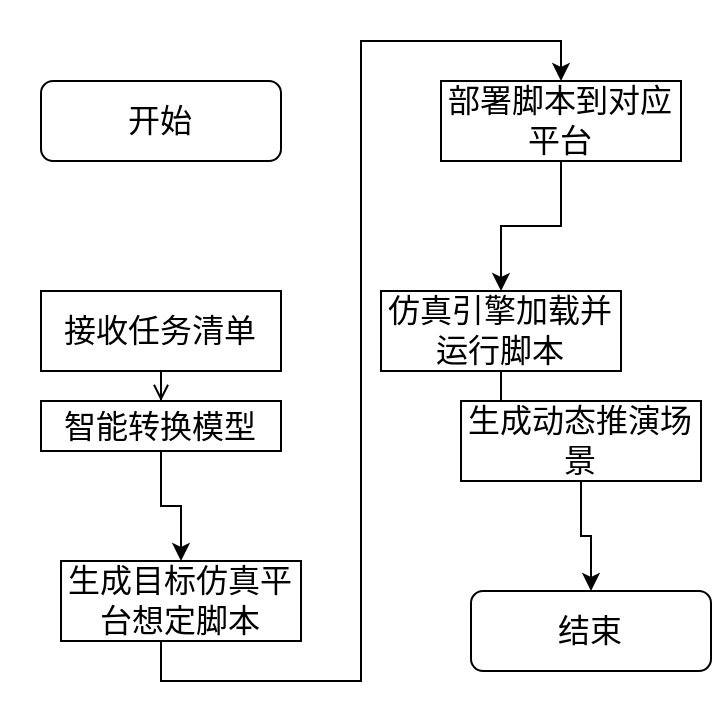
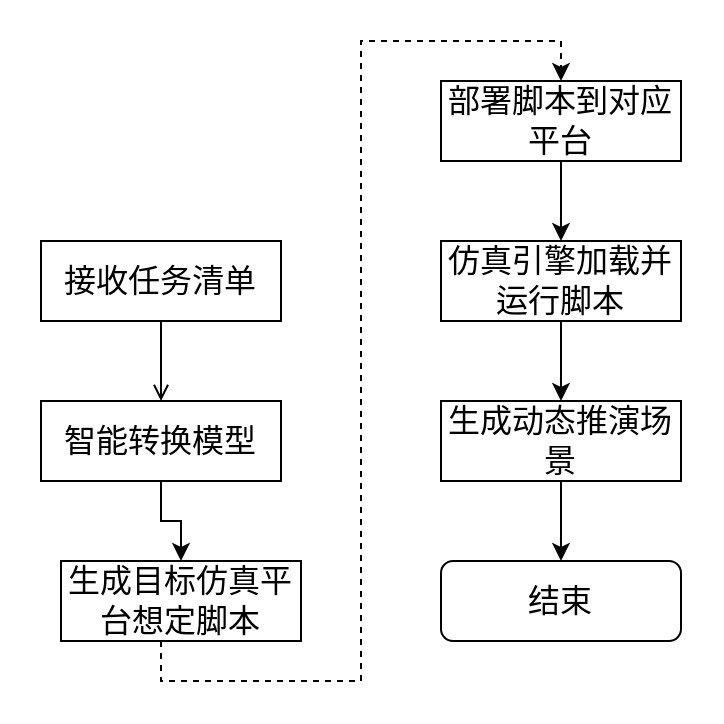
(161, 121) -> none
(161, 331) -> (161, 281)
(501, 331) -> (561, 281)
(361, 367) -> (361, 367)
(161, 426) -> (161, 441)
(581, 441) -> (561, 441)
(591, 631) -> (561, 601)
